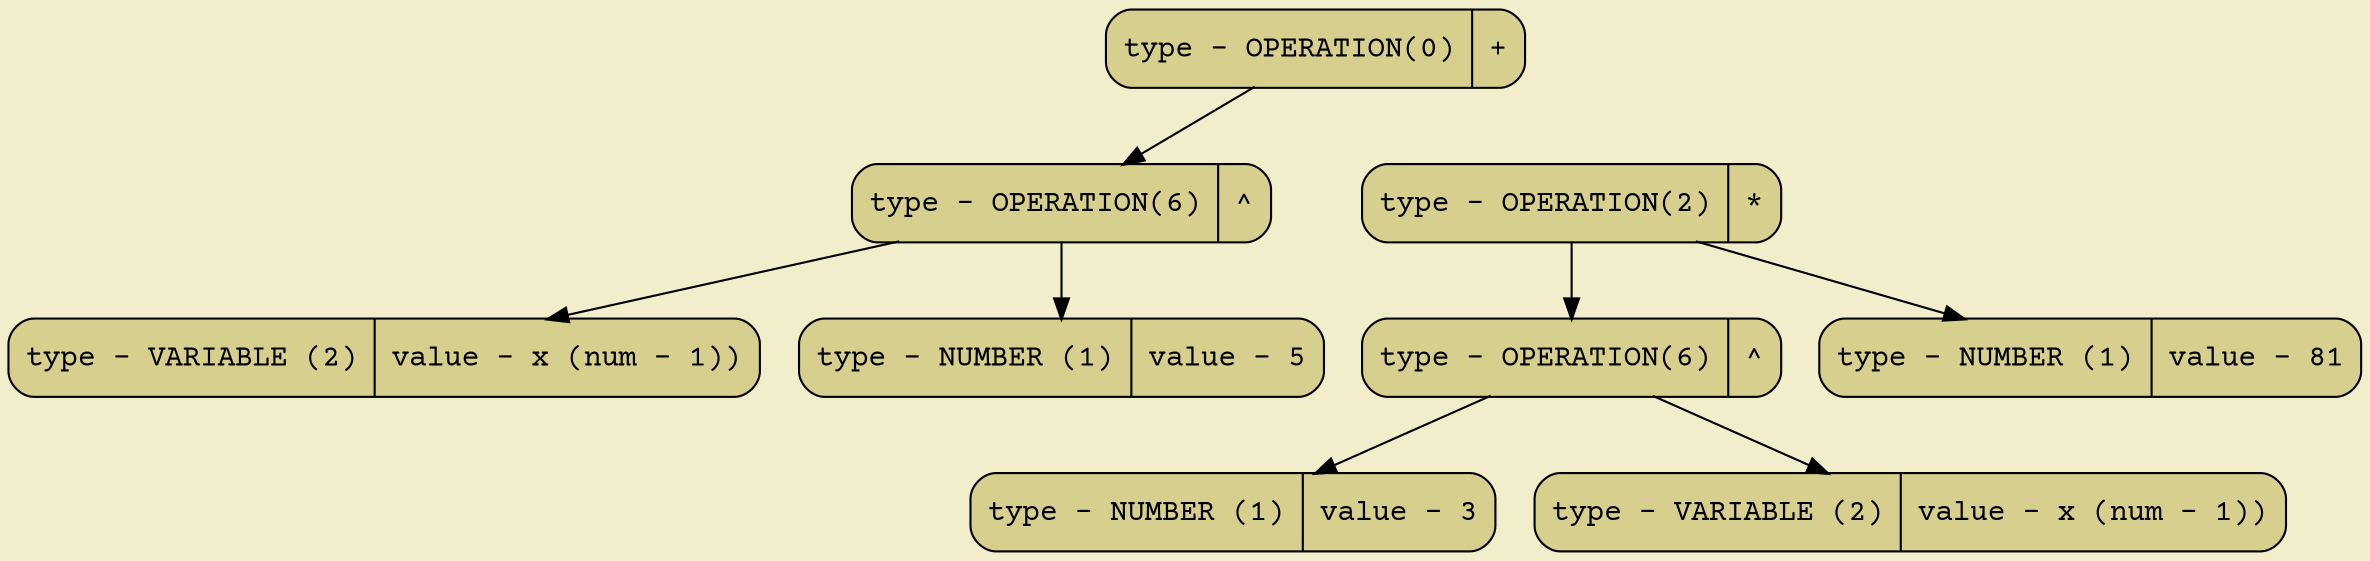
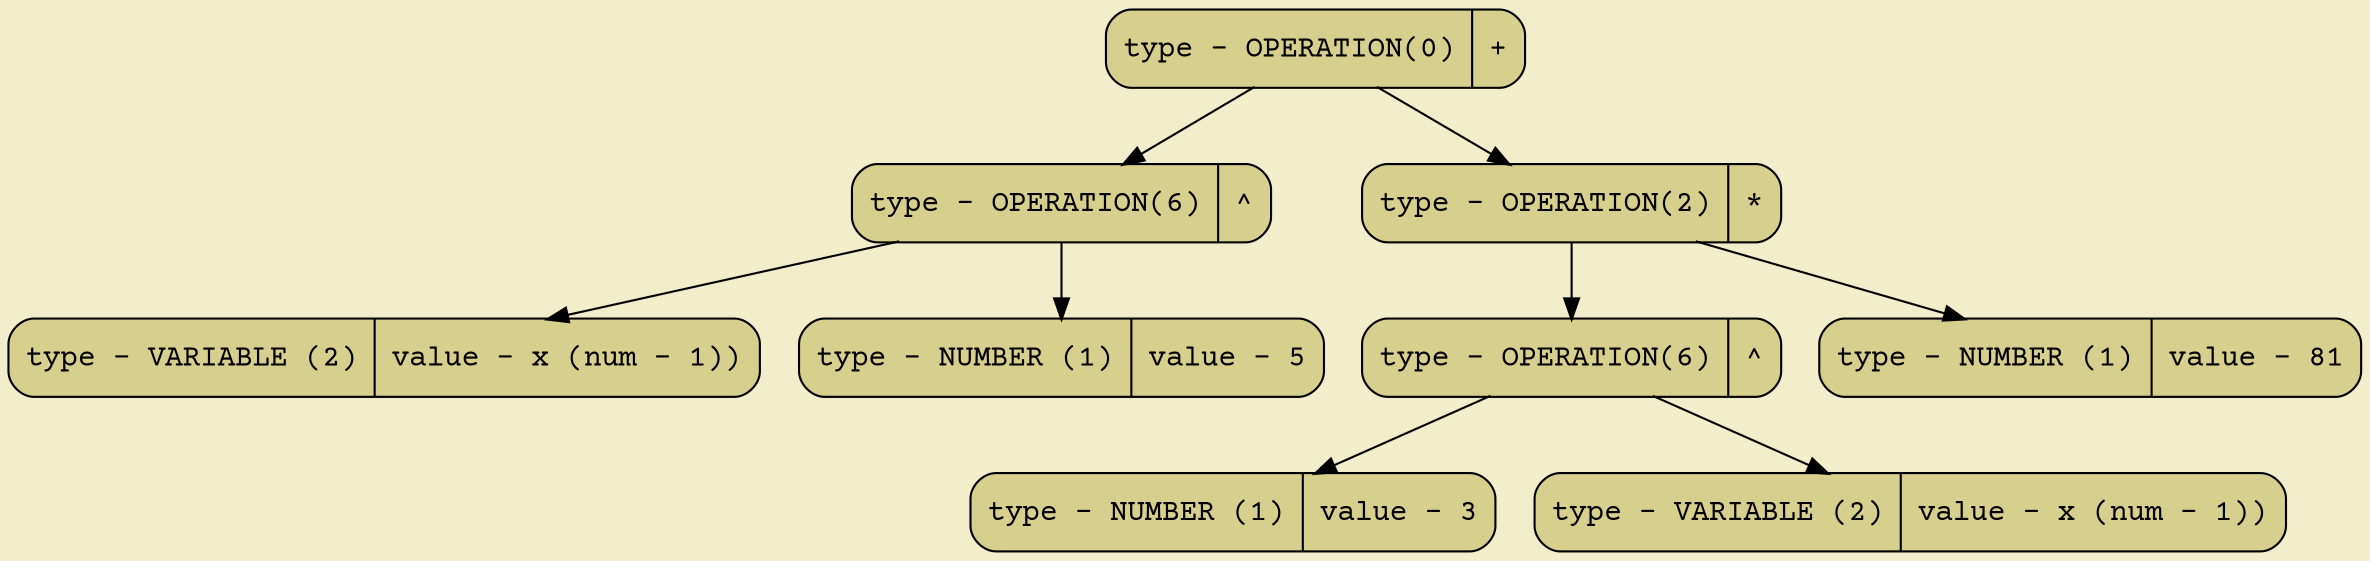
none -> (1434, 120)
